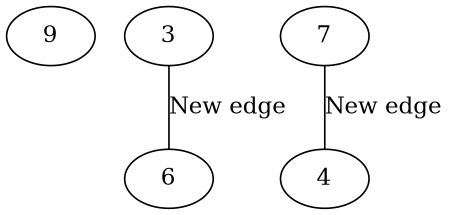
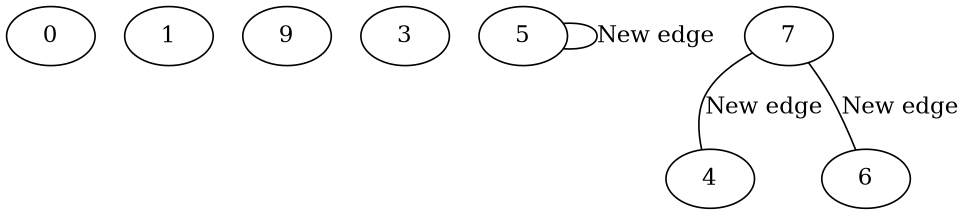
none -> (51, 36)
none -> (169, 36)
none -> (523, 36)
(169, 107) -> (835, 105)
